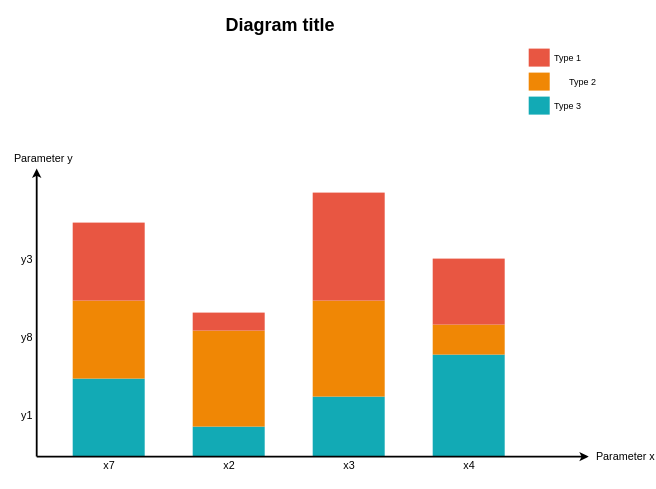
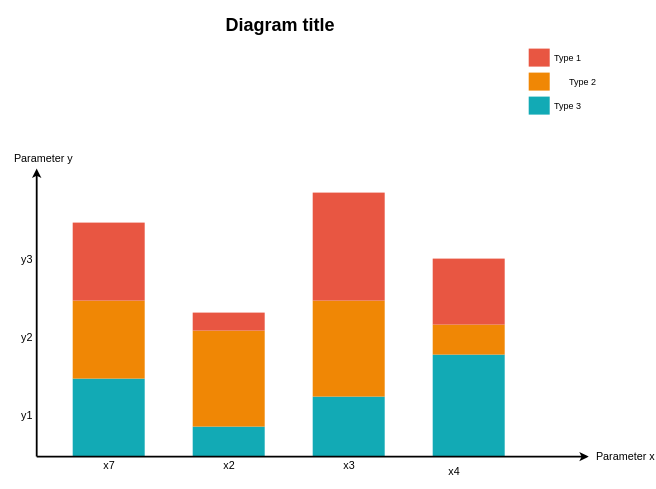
(27, 338) -> (27, 338)
(469, 467) -> (454, 473)
